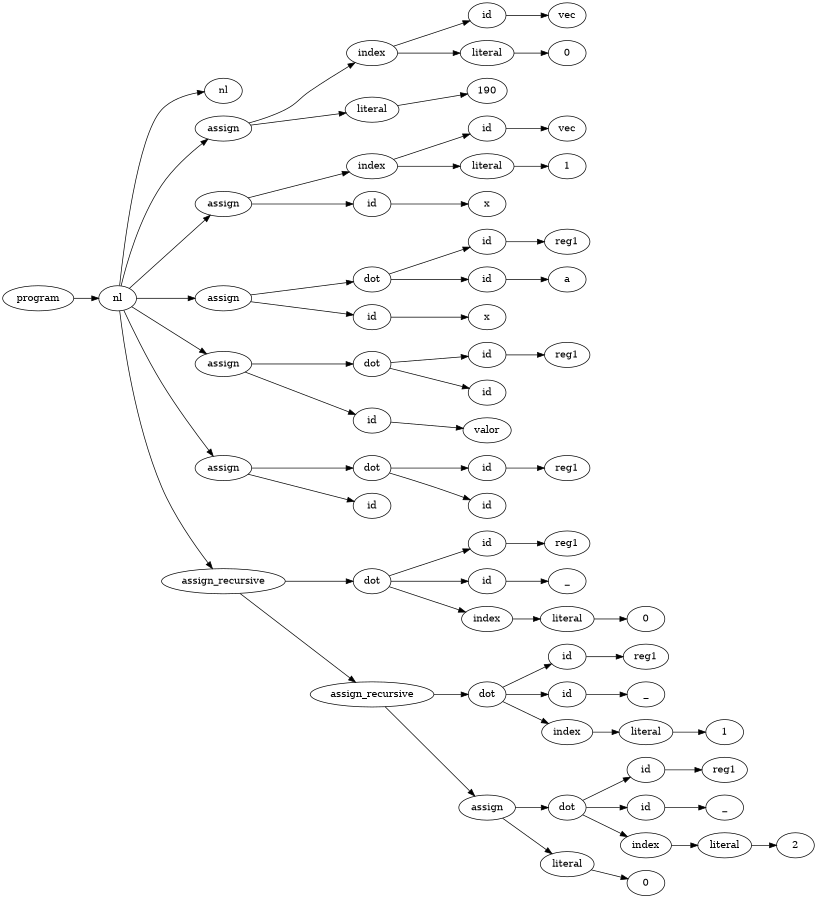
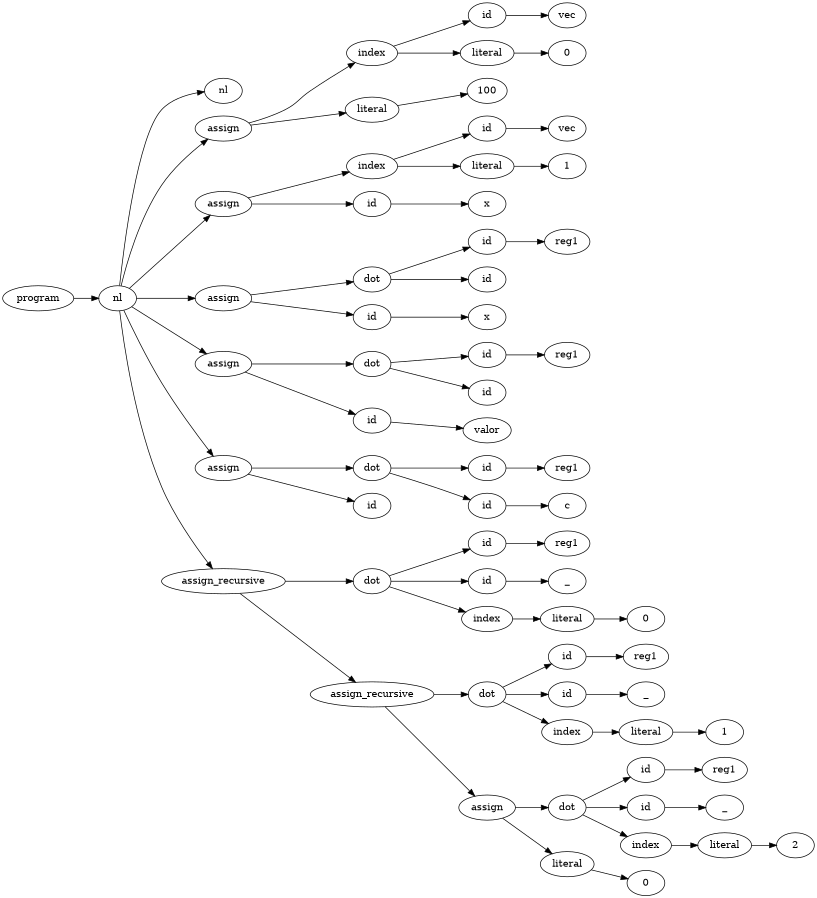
(487, 91) -> (487, 91)
(567, 279) -> none
none -> (567, 506)
